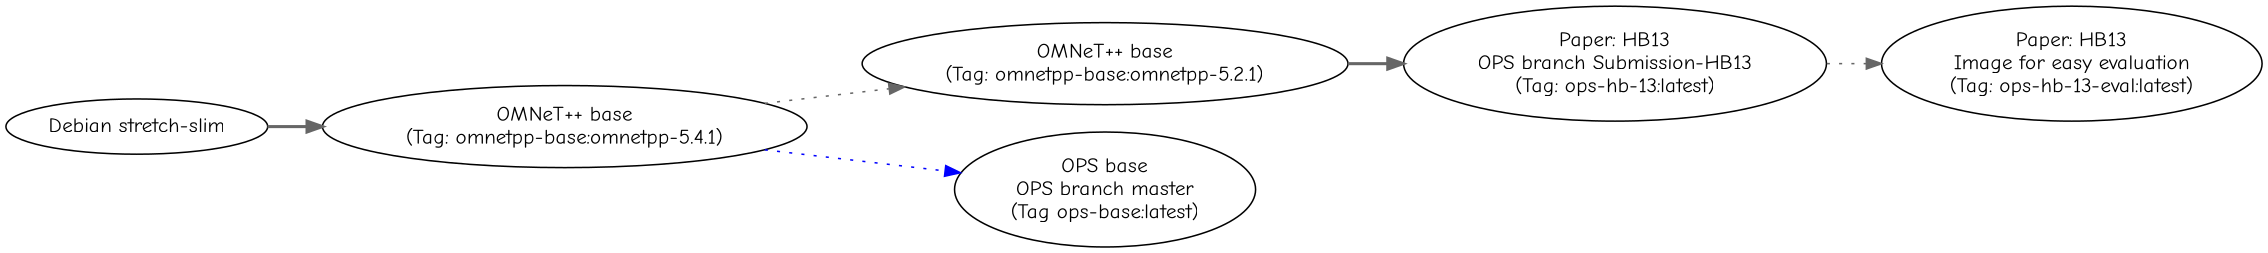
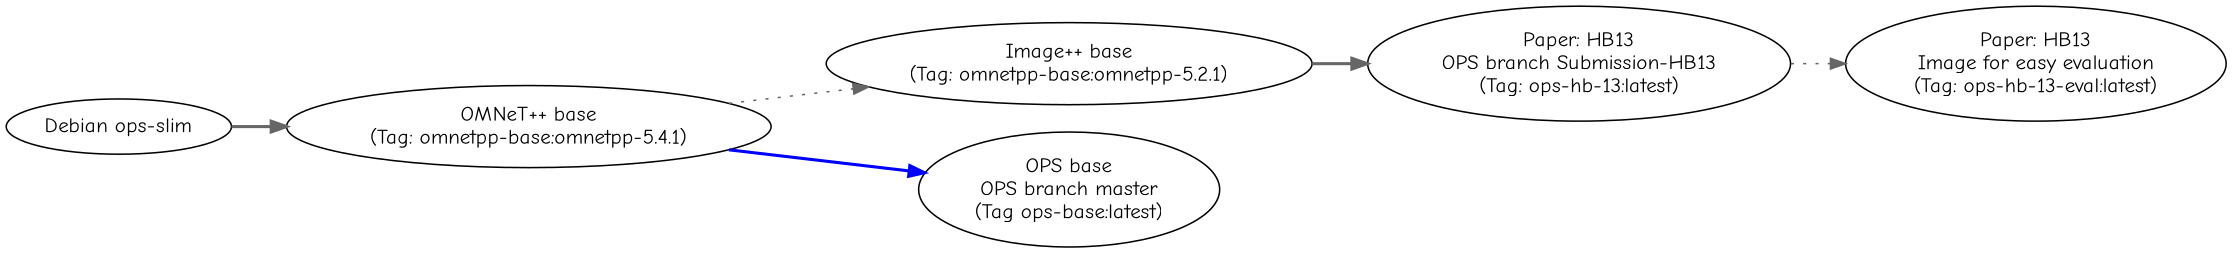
(1105, 64) -> (1069, 64)
(137, 127) -> (119, 127)
(855, 160) -> (819, 160)
